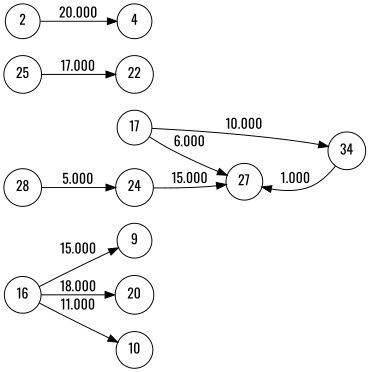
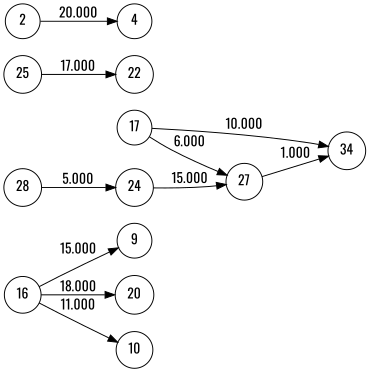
(307, 188) -> (291, 168)
